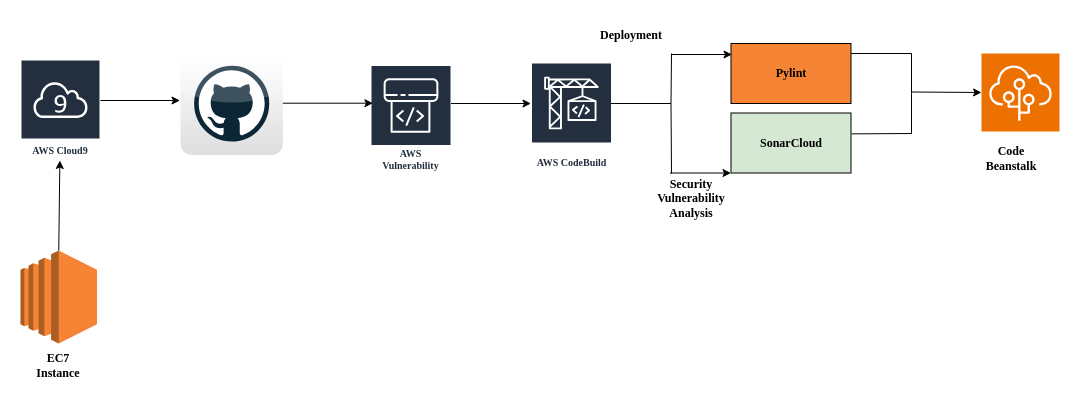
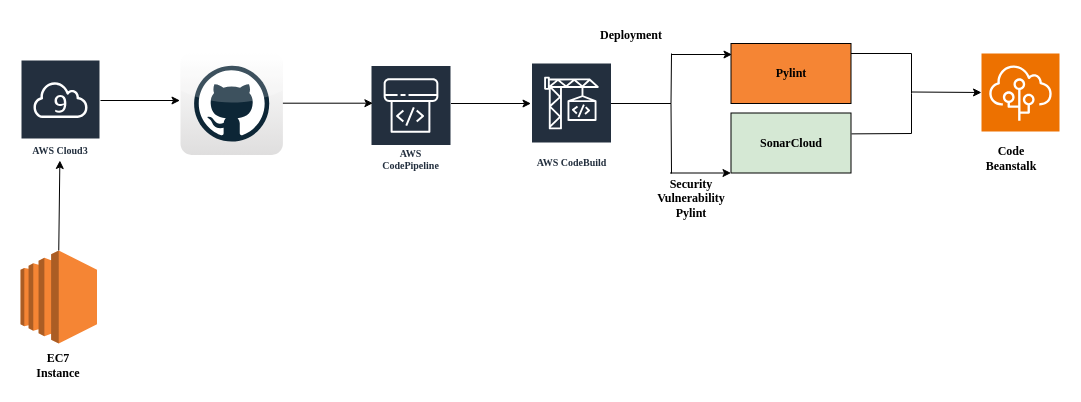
(61, 151) -> (61, 151)
(411, 160) -> (411, 160)
(692, 199) -> (692, 199)
